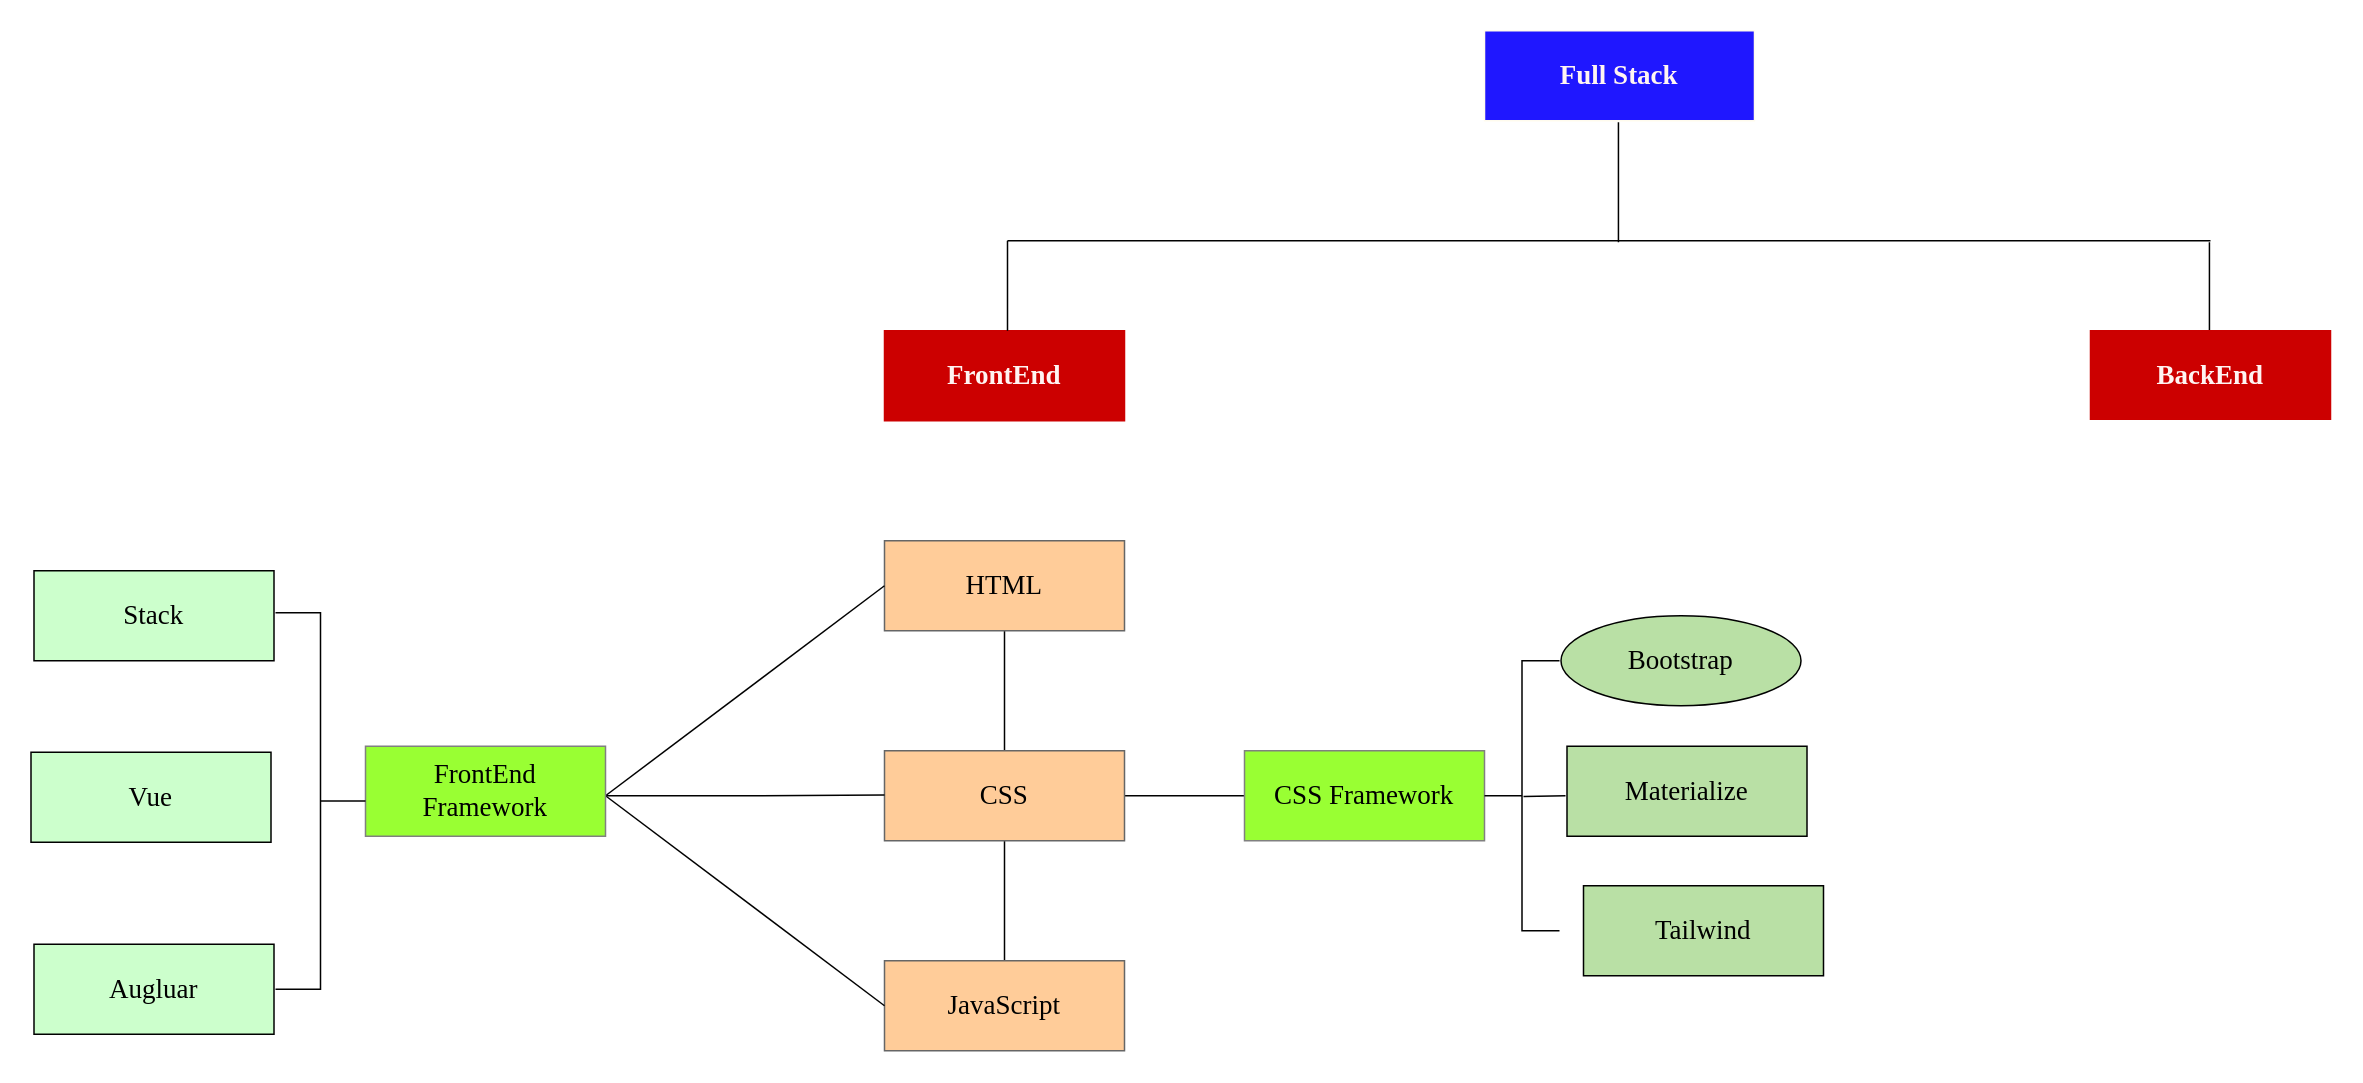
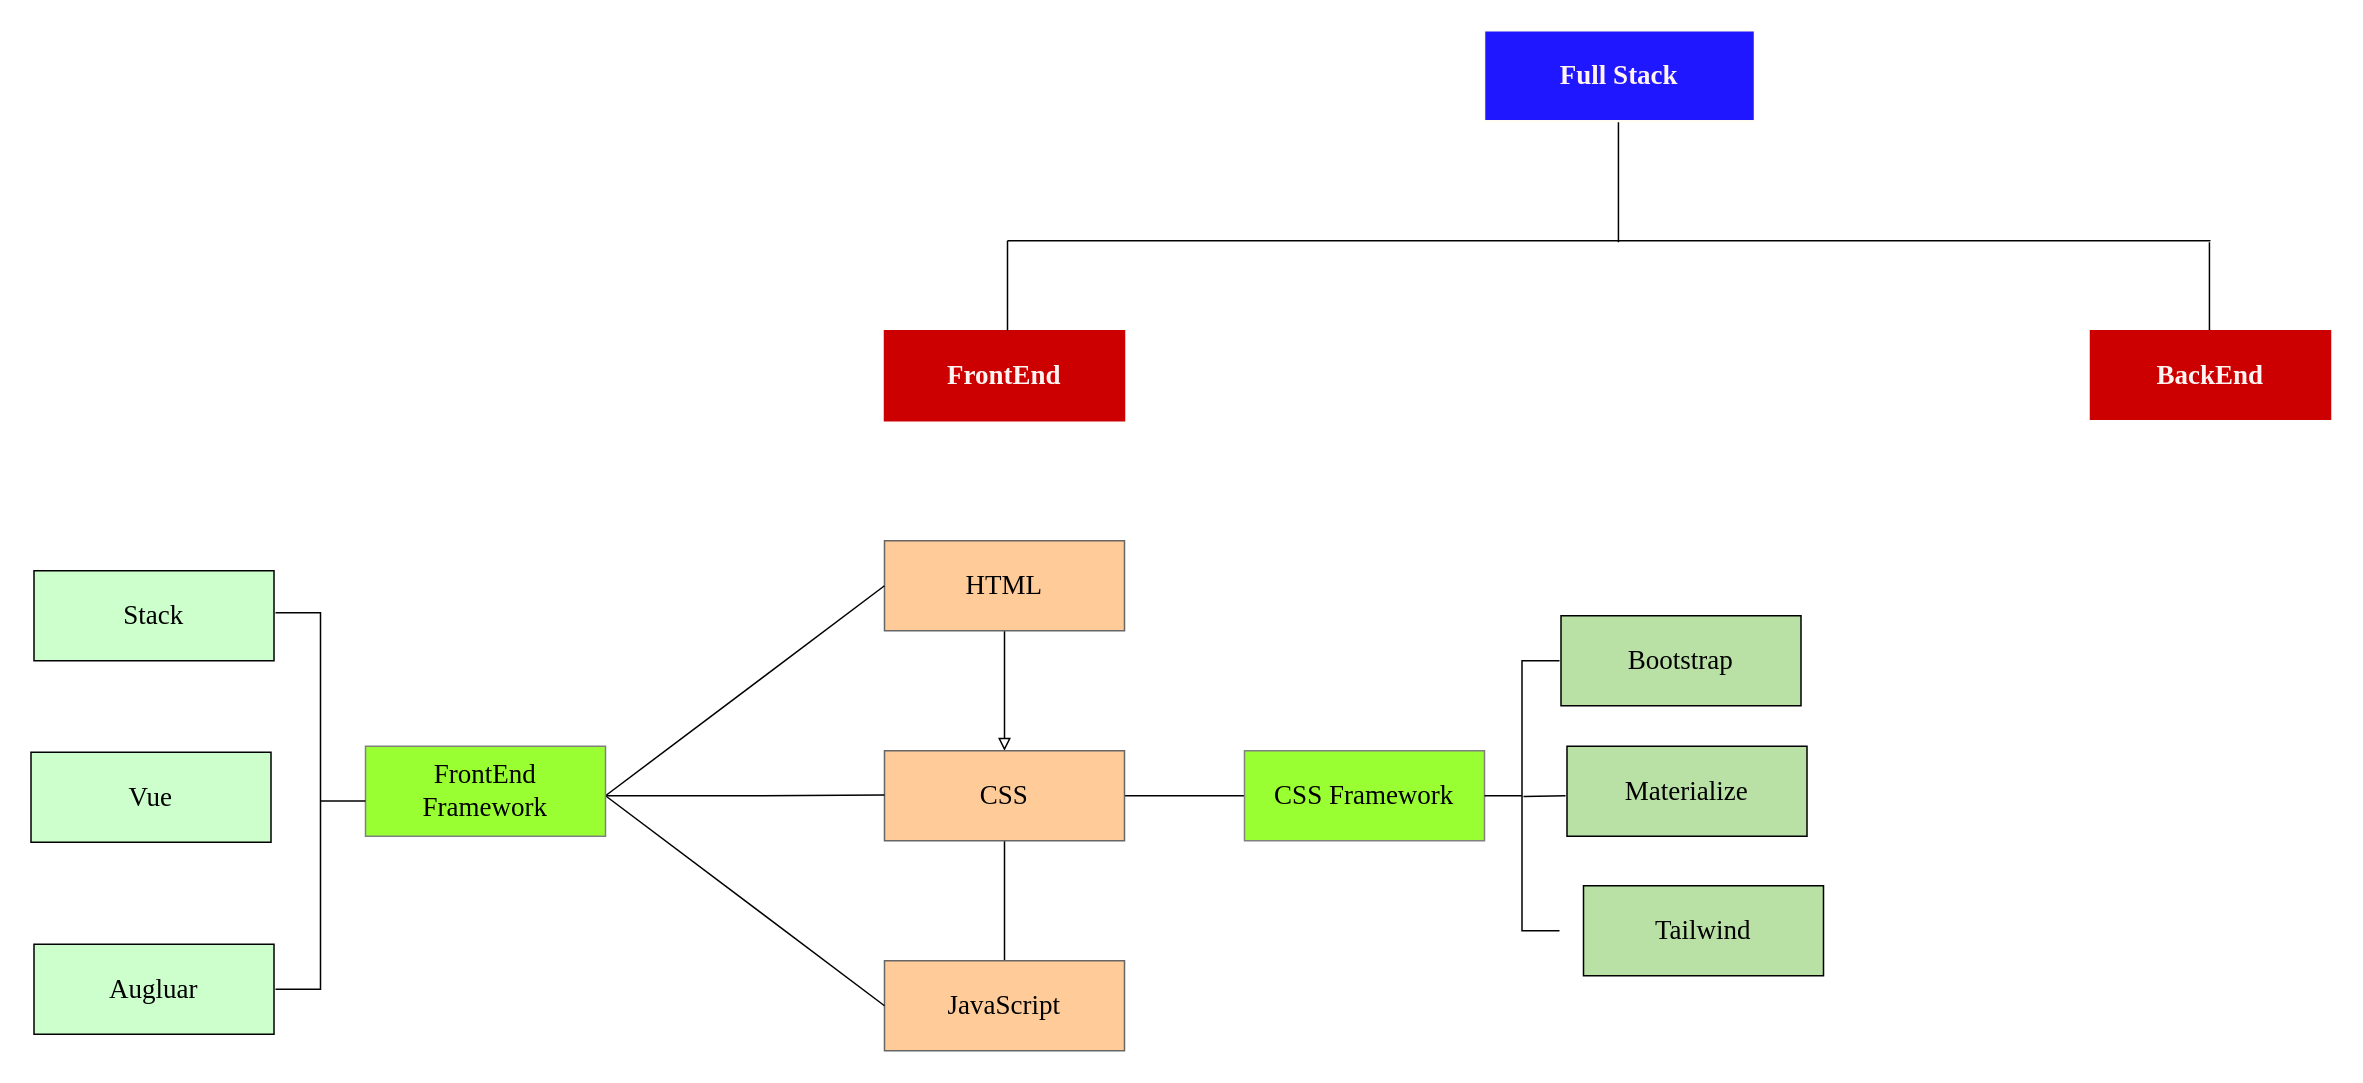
(1681, 661) -> (1681, 661)
(1004, 742) -> (1004, 737)
